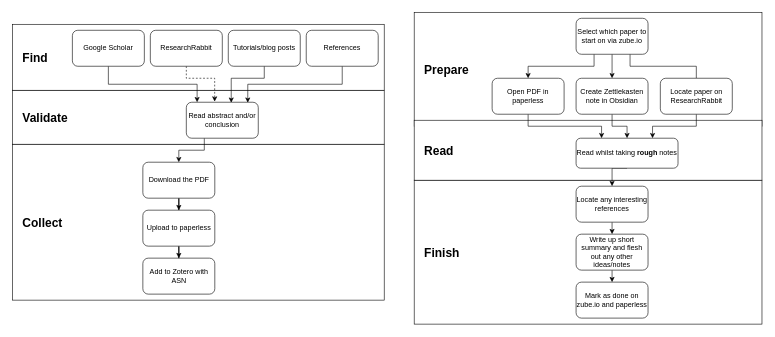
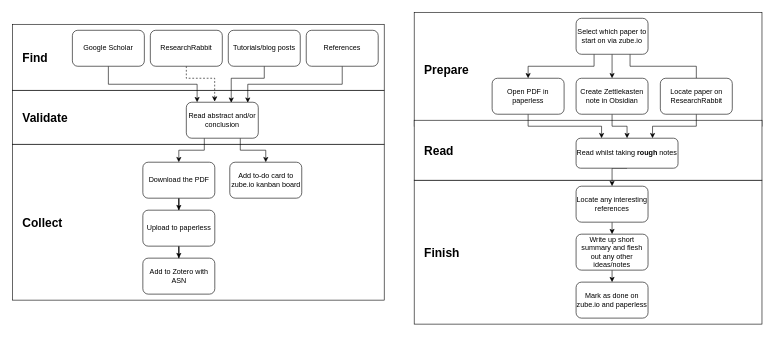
none -> (266, 152)
none -> (266, 180)
